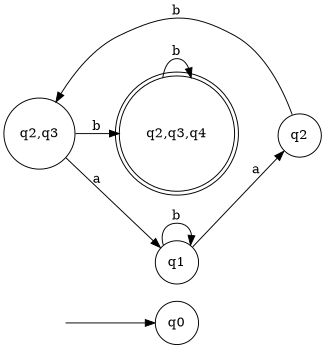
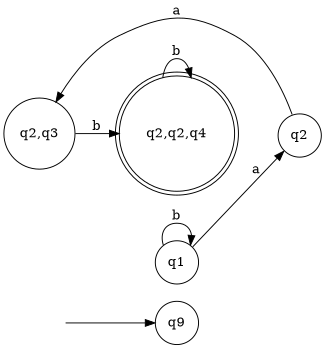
(177, 11) -> (177, 11)
(177, 134) -> (177, 134)
(110, 199) -> none
(177, 323) -> (177, 323)
